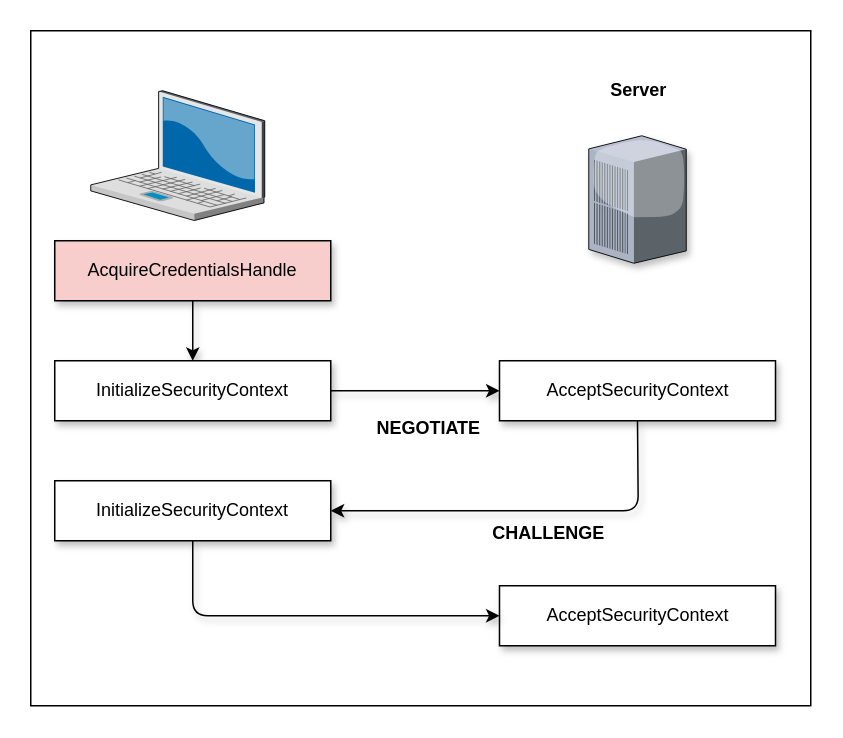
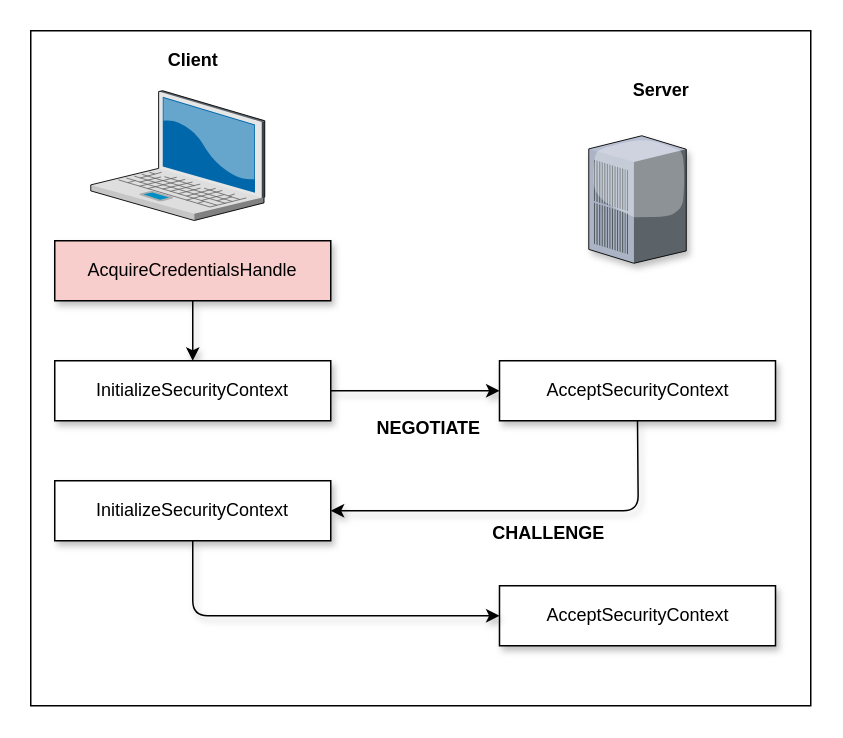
none -> (193, 61)
(638, 91) -> (660, 91)
